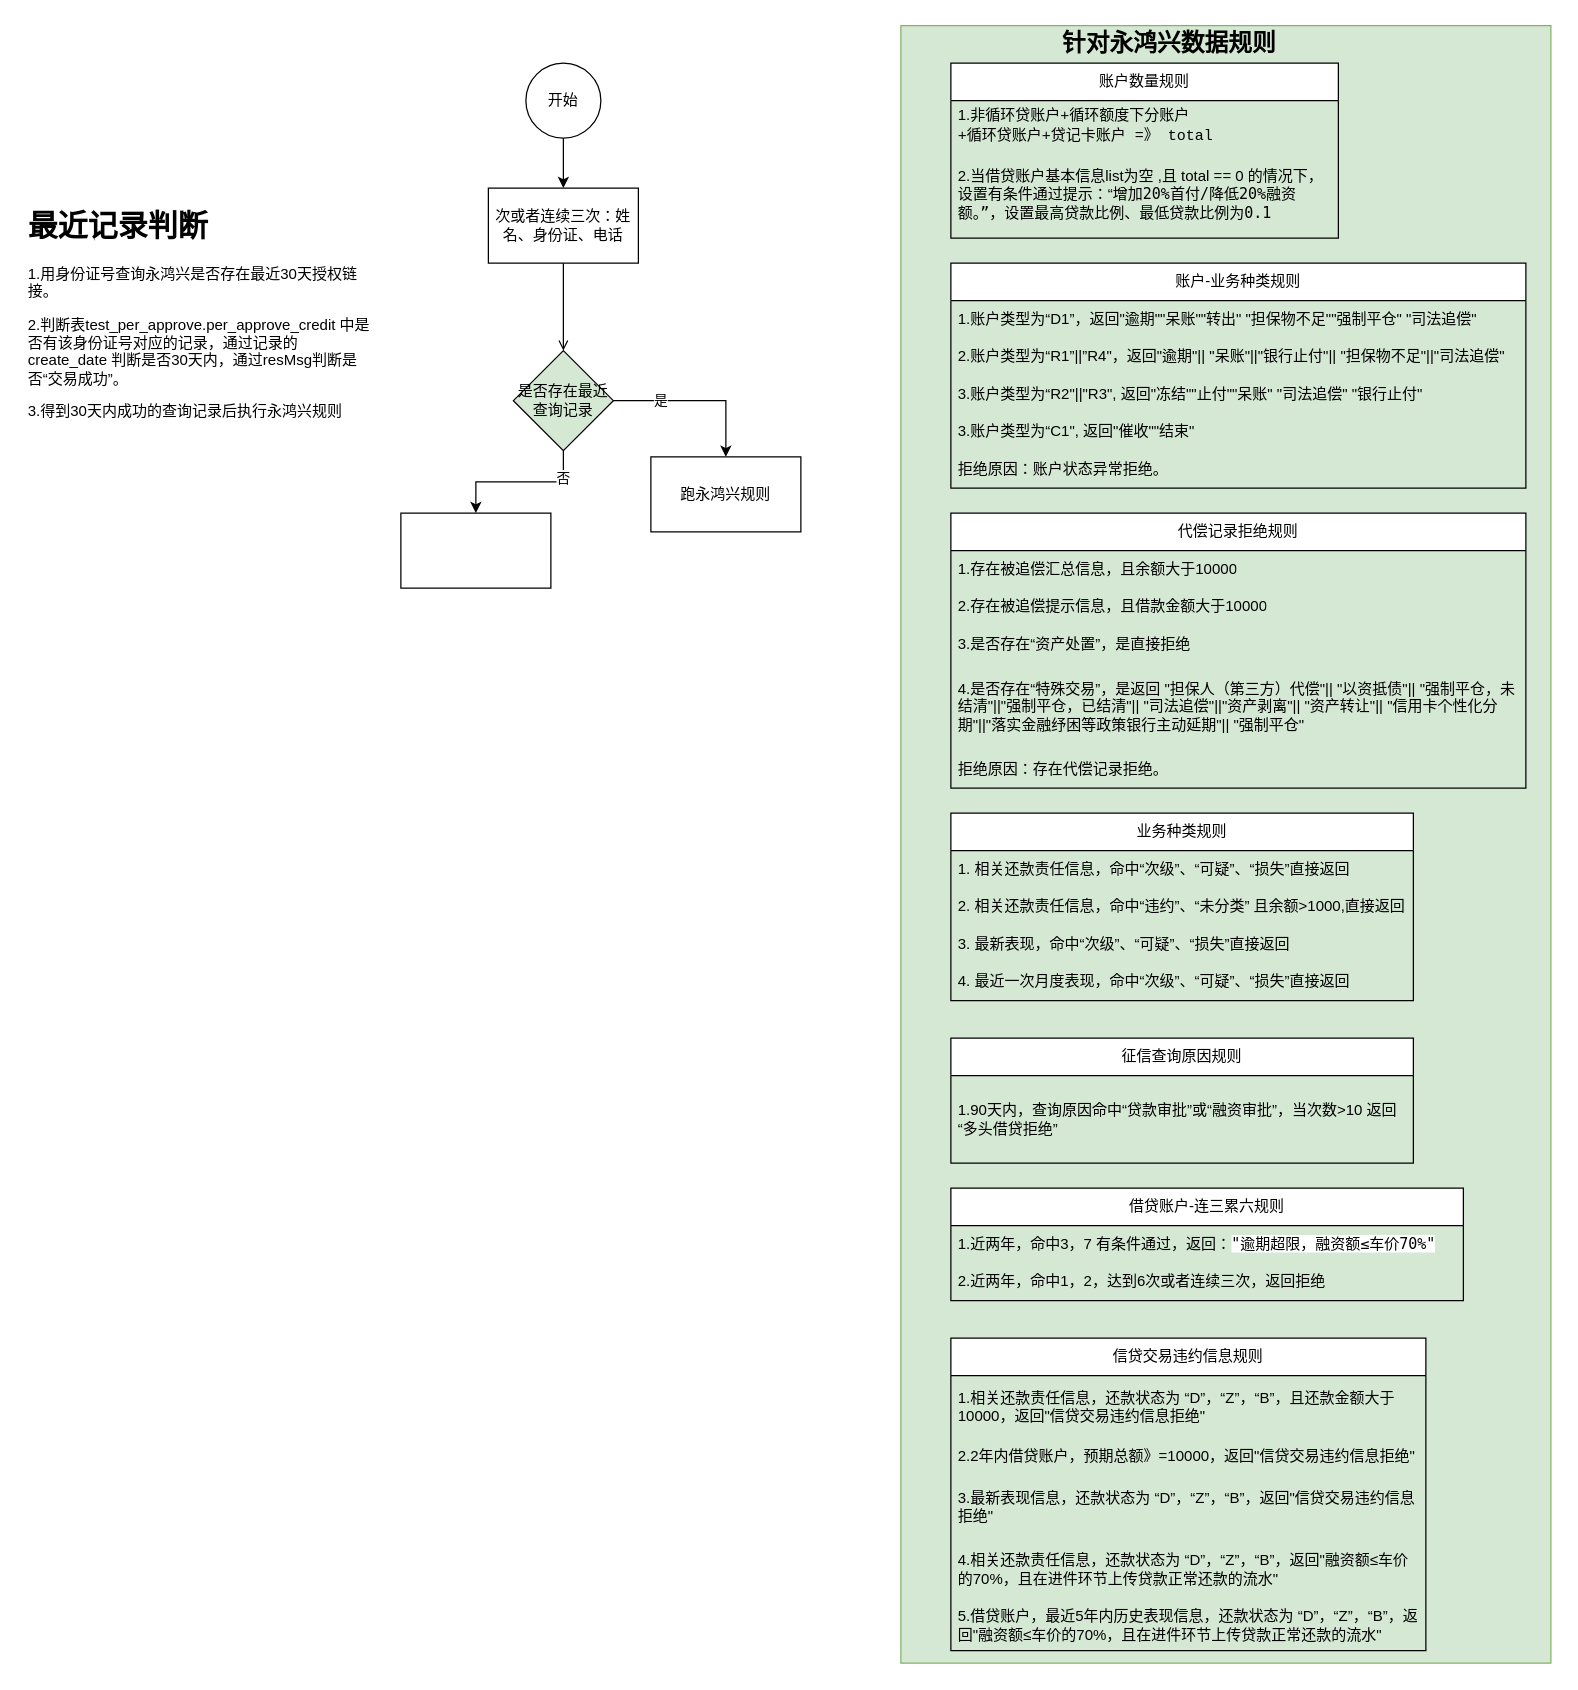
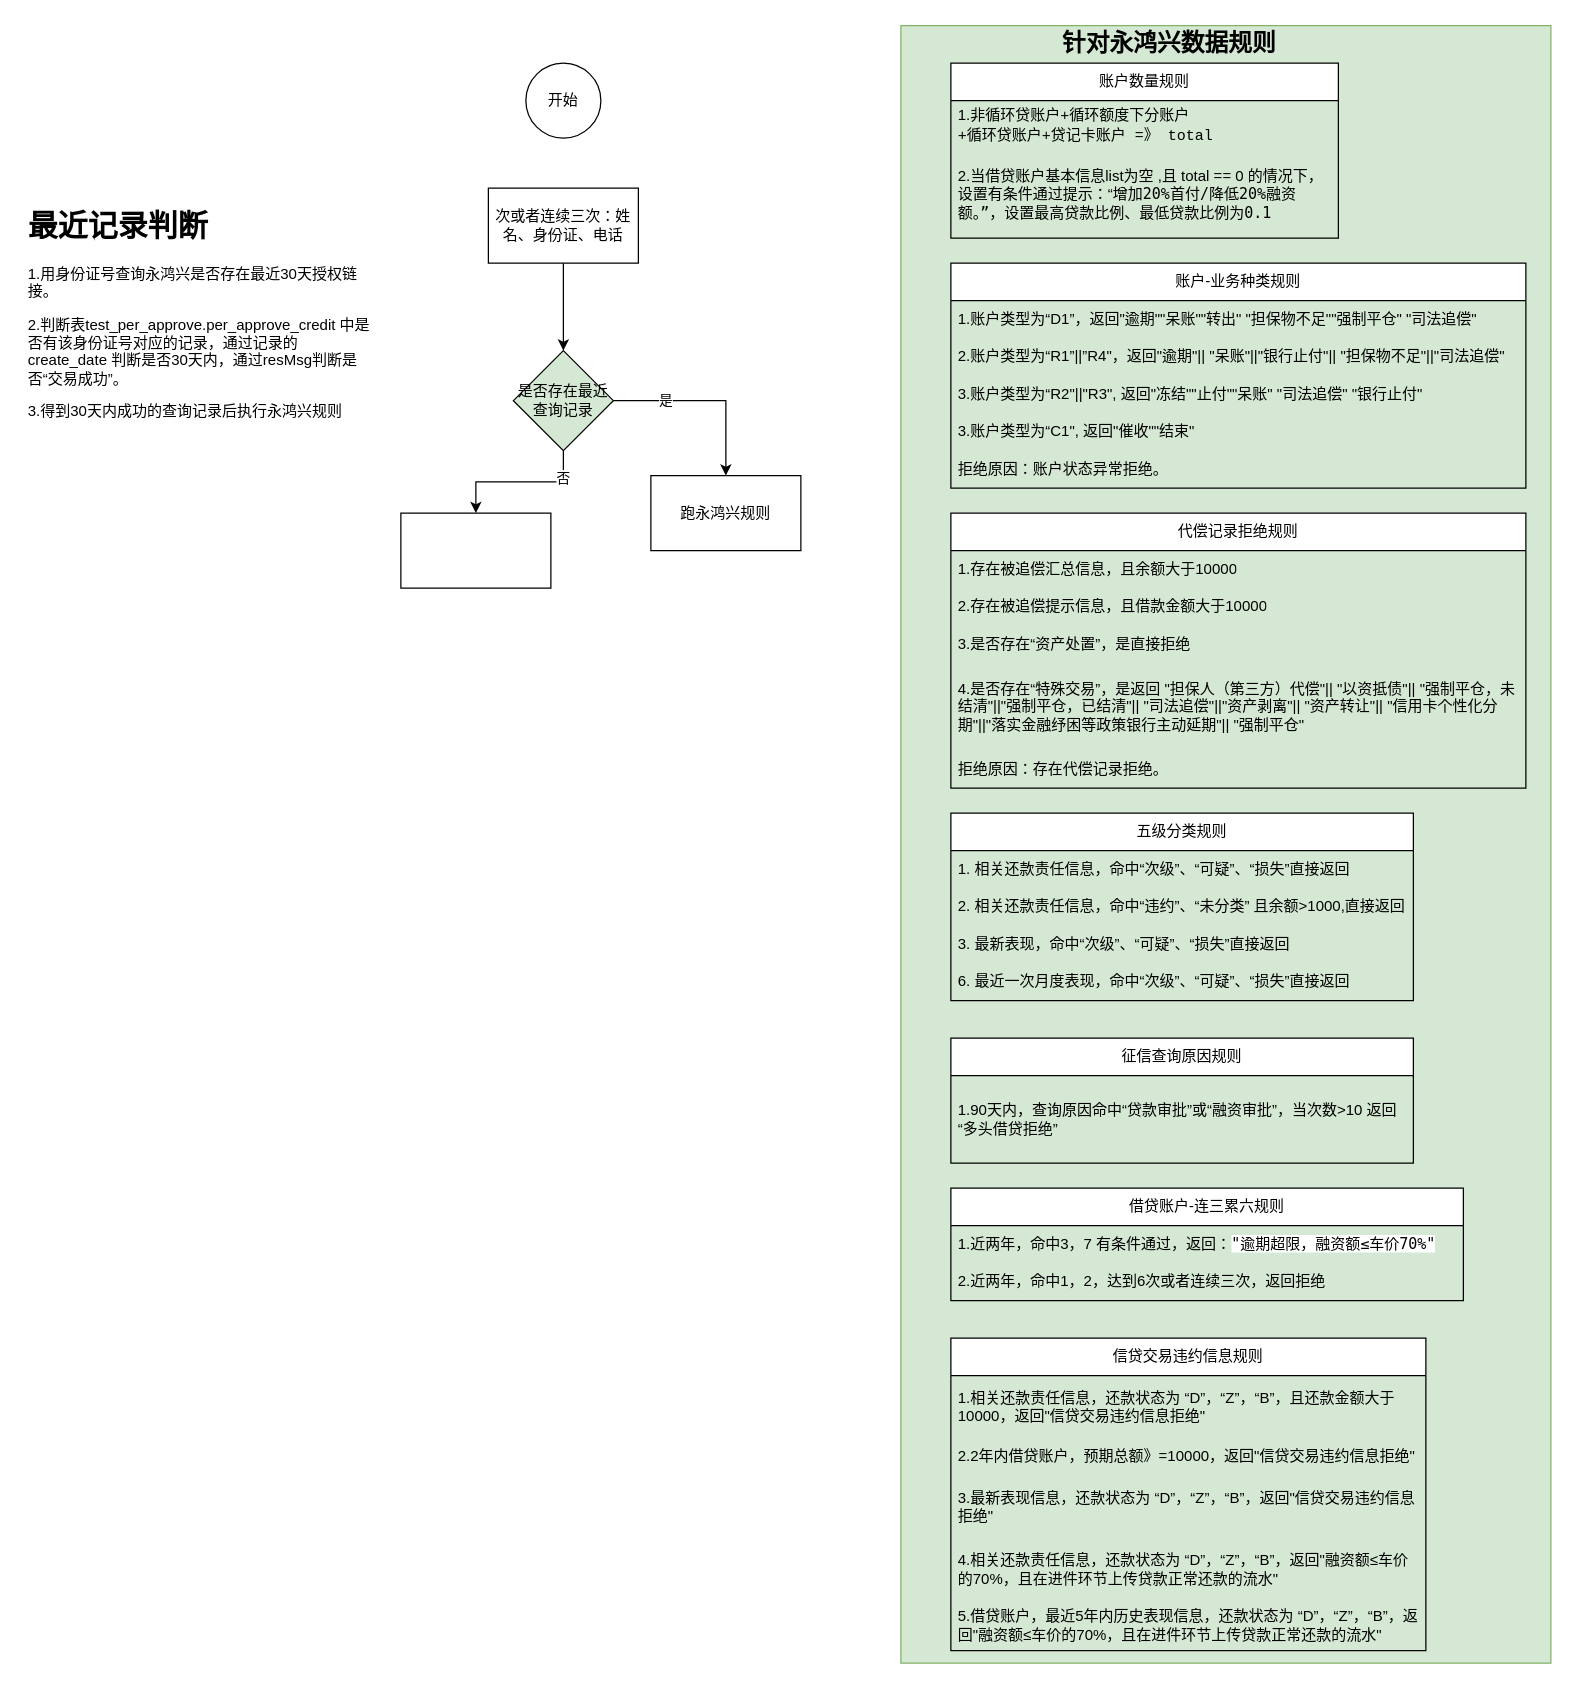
(563, 159) -> none
(563, 343) -> (563, 341)
(726, 494) -> (726, 513)
(1182, 832) -> (1182, 832)
(1165, 982) -> (1165, 982)
